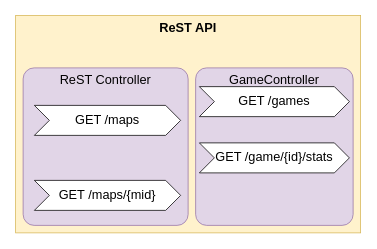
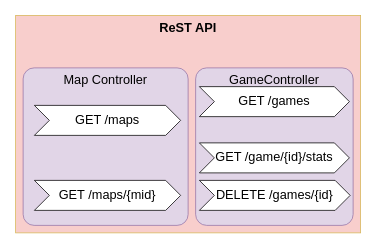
(188, 28) -> (188, 28)
(105, 81) -> (105, 81)
none -> (275, 195)
